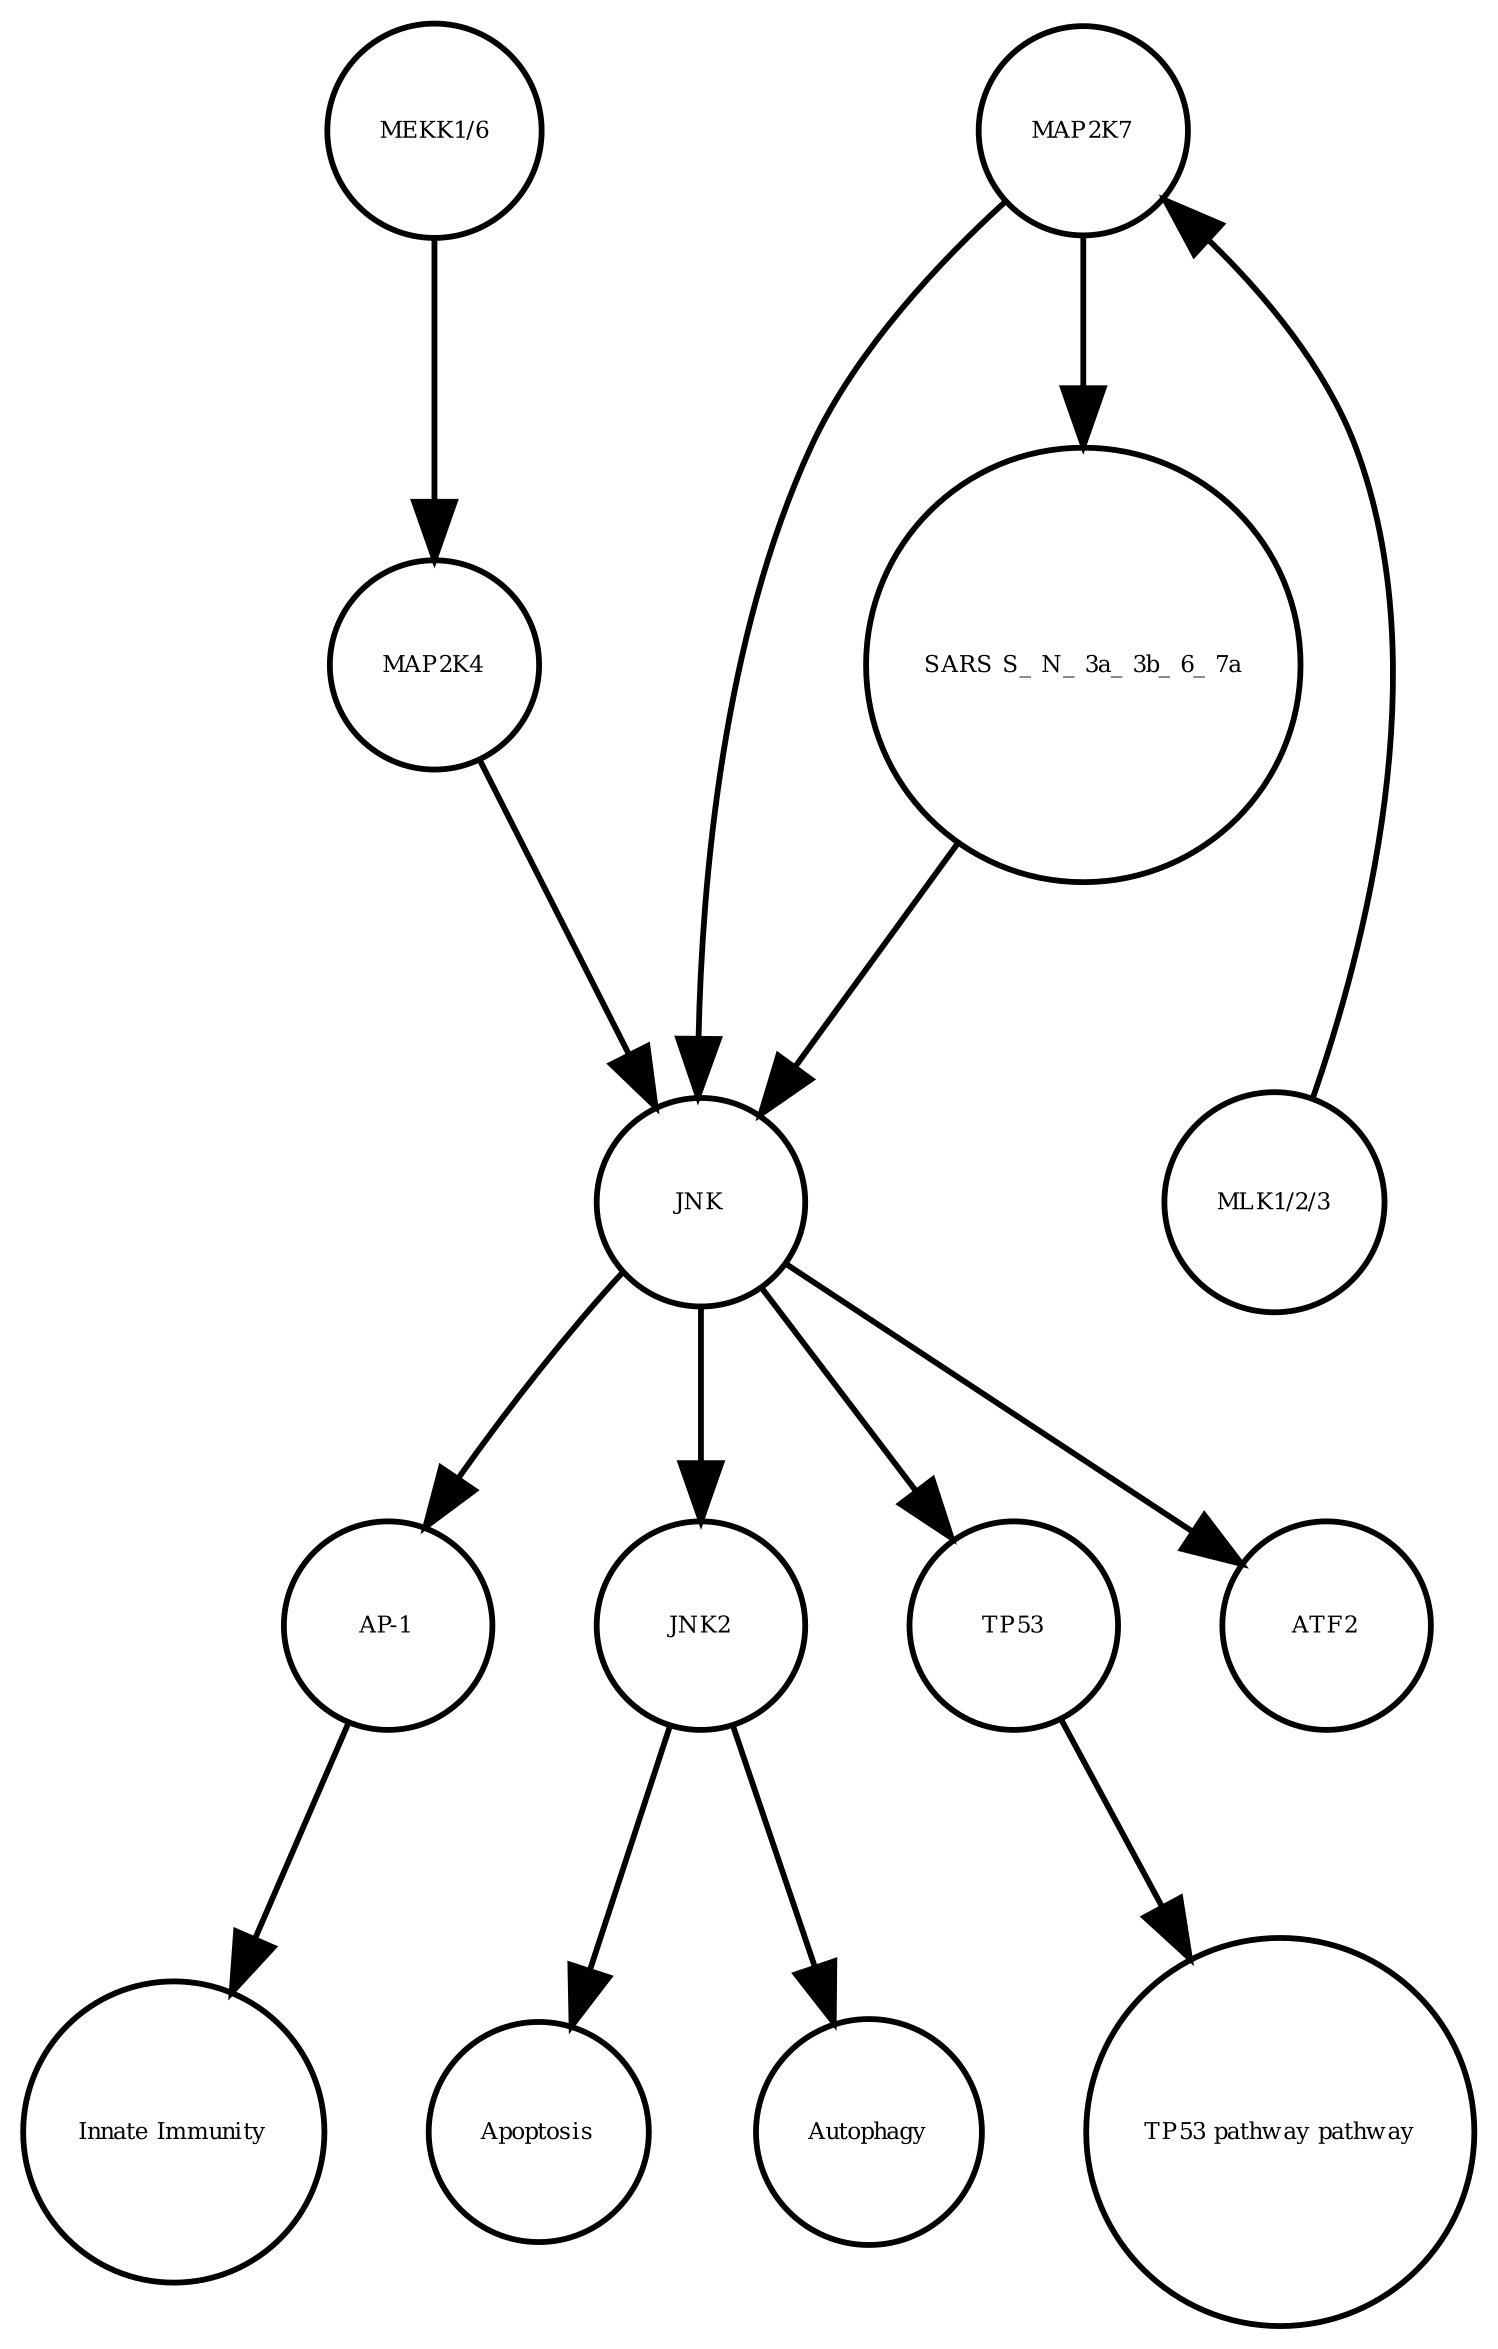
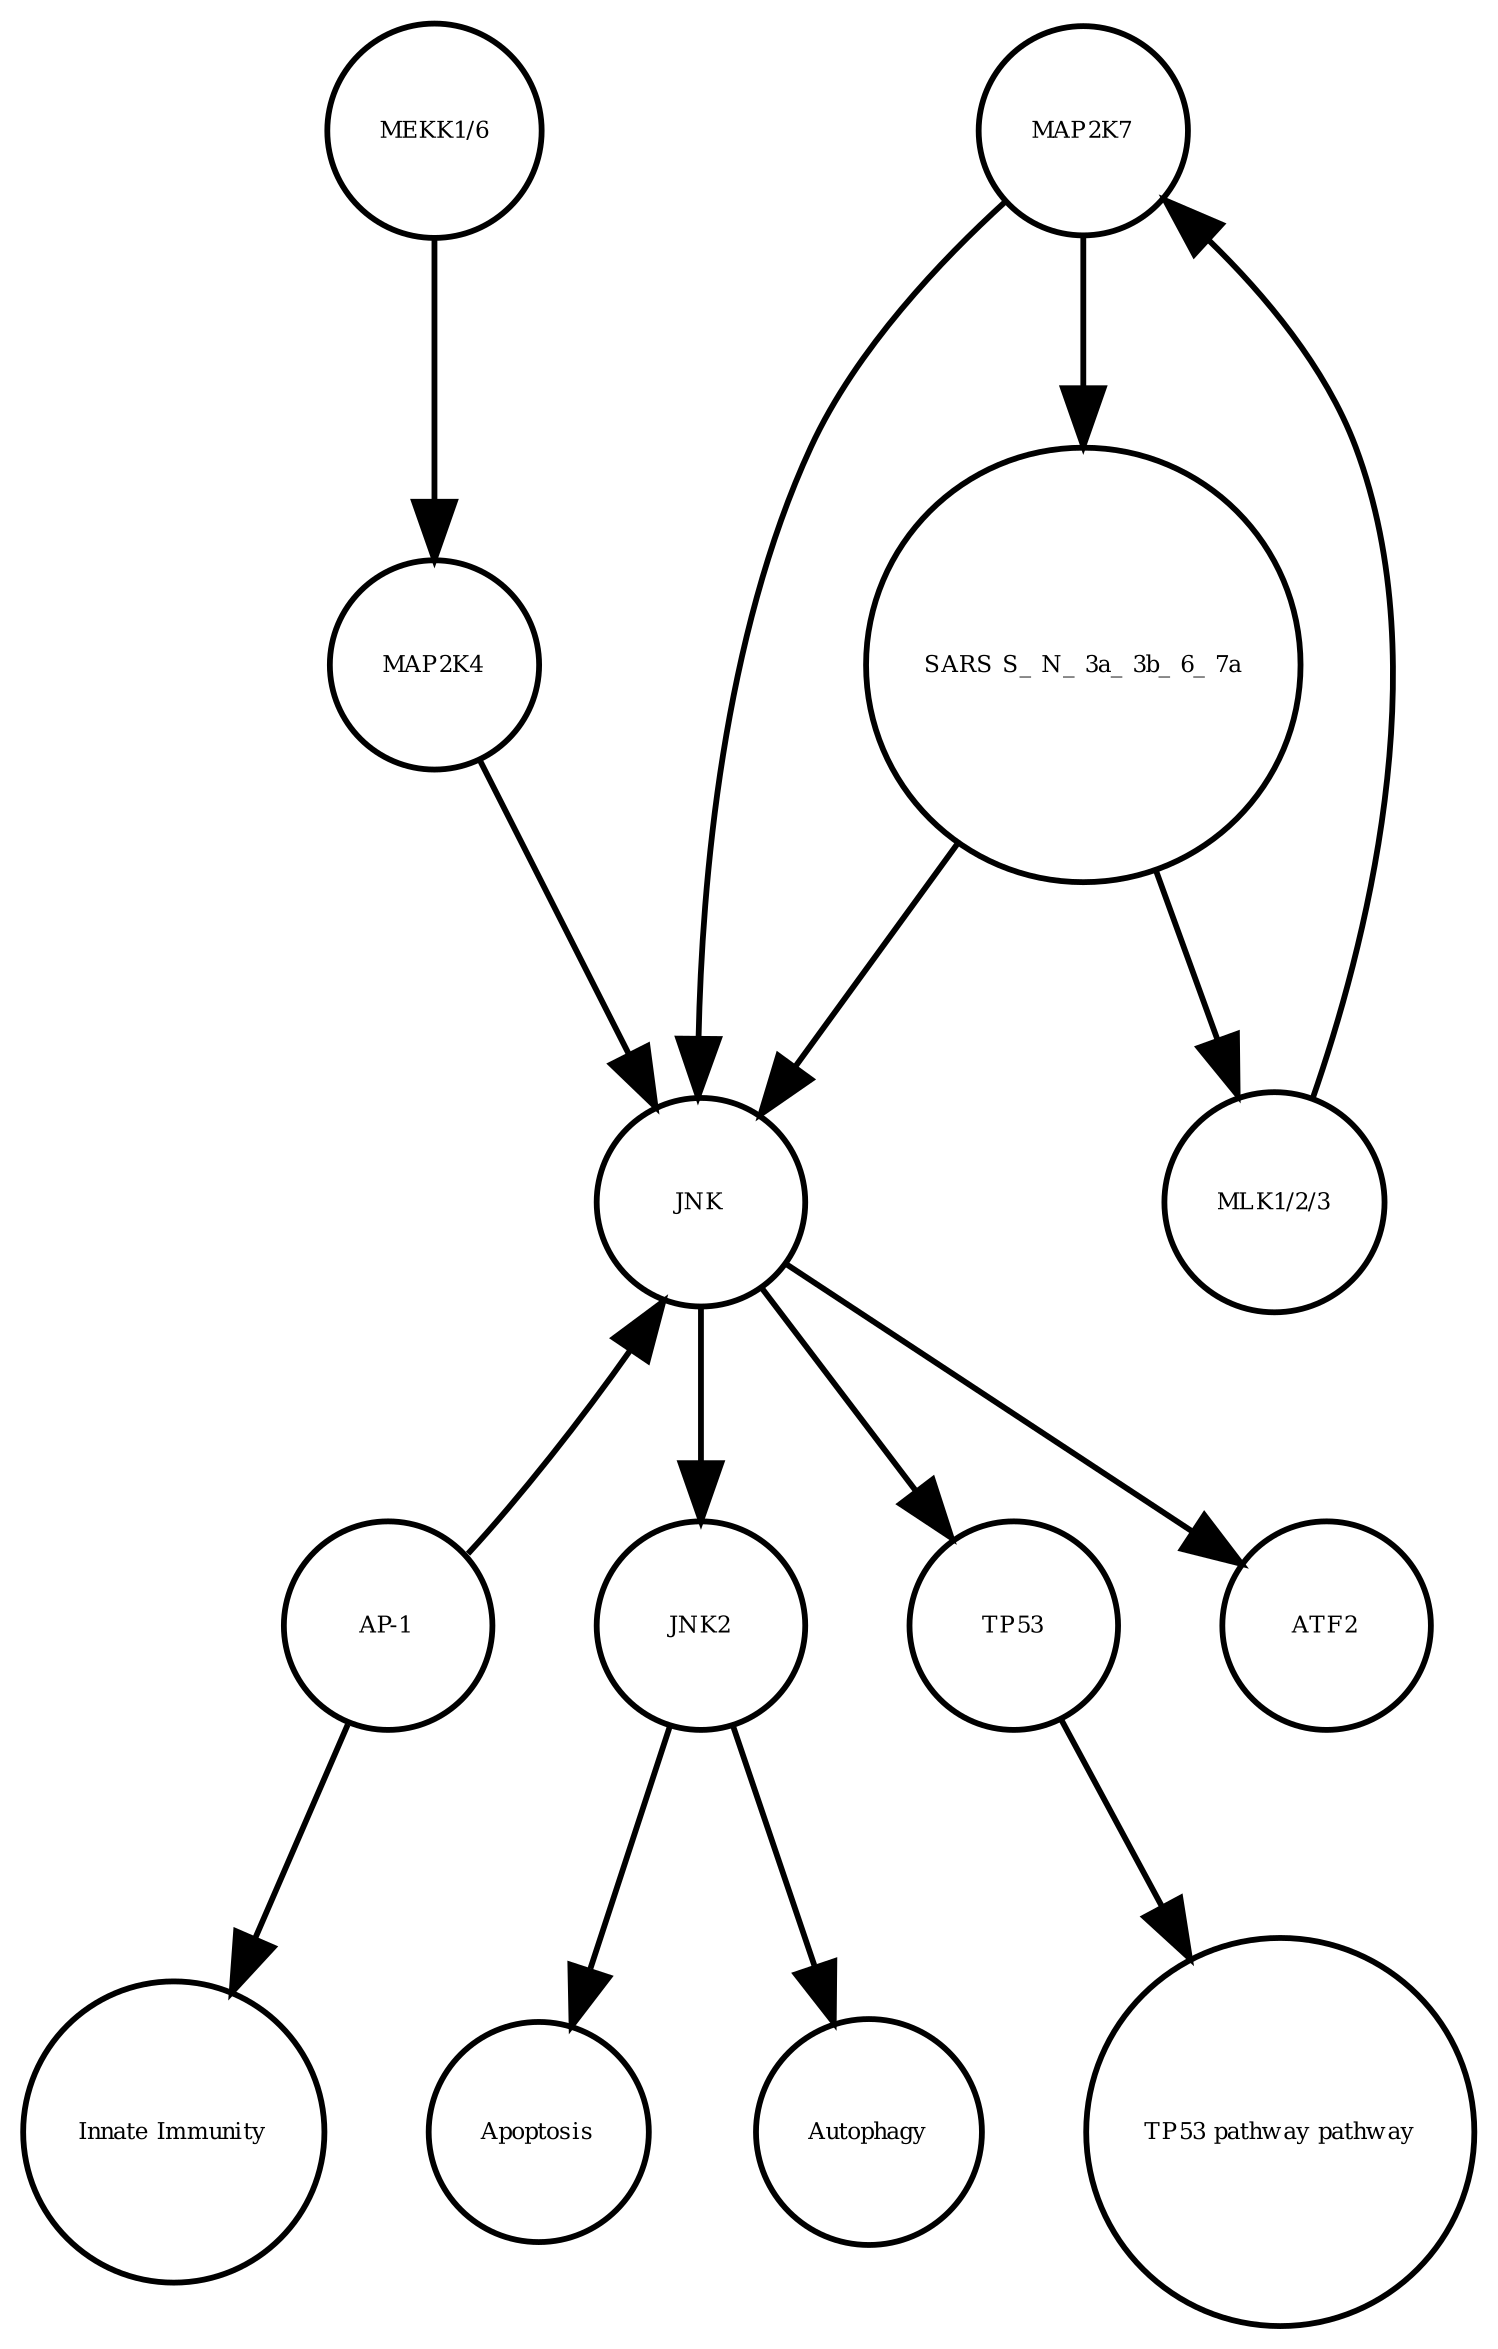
none -> (1187, 956)
(537, 1373) -> (552, 1454)
